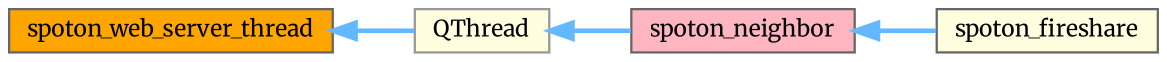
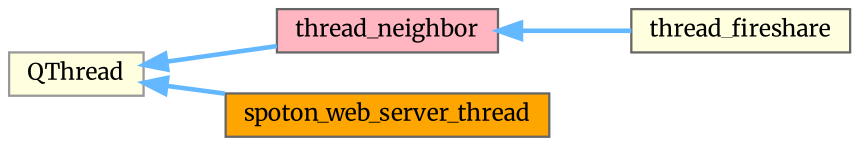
(385, 31) -> (196, 90)
(743, 31) -> (387, 31)
(1047, 31) -> (741, 31)
